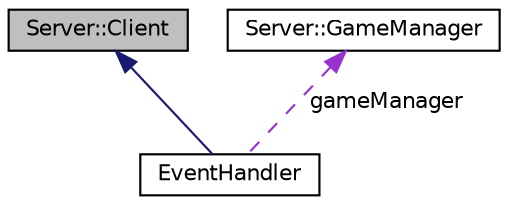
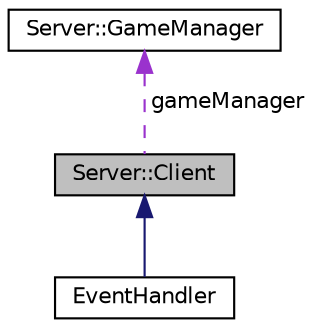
(289, 110) -> (145, 114)
